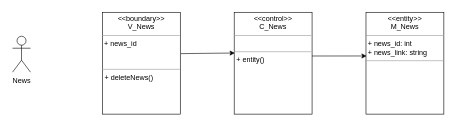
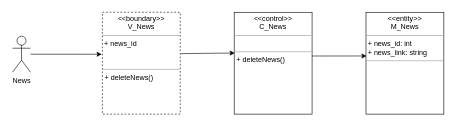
(256, 25) -> (261, 25)
none -> (96, 54)
(141, 63) -> (141, 63)
